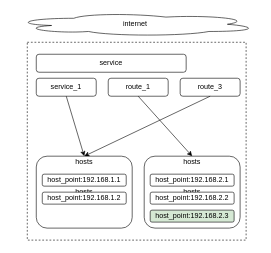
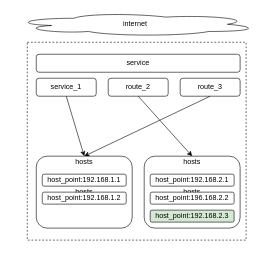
(111, 63) -> (138, 63)
(138, 87) -> (138, 87)
(192, 198) -> (192, 198)
